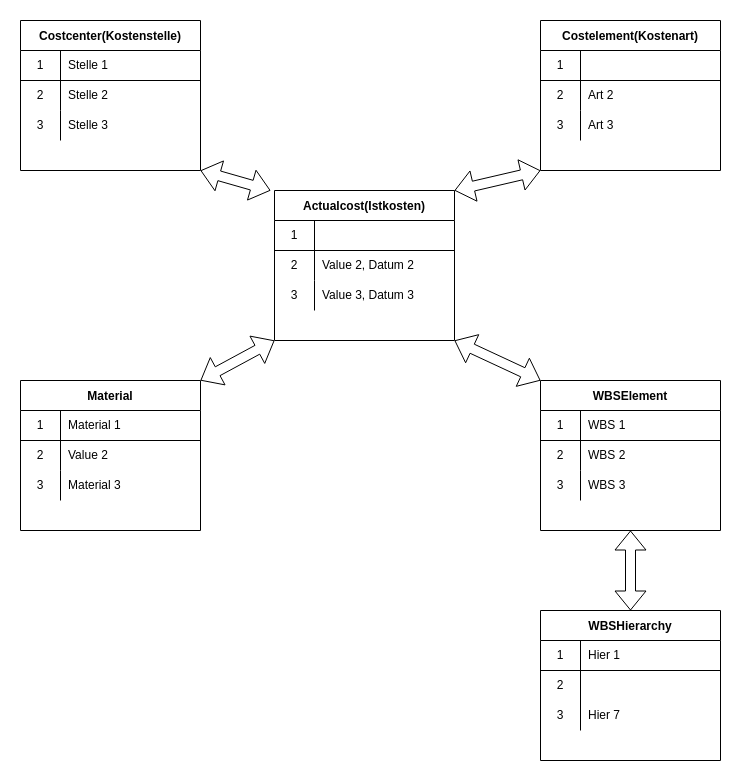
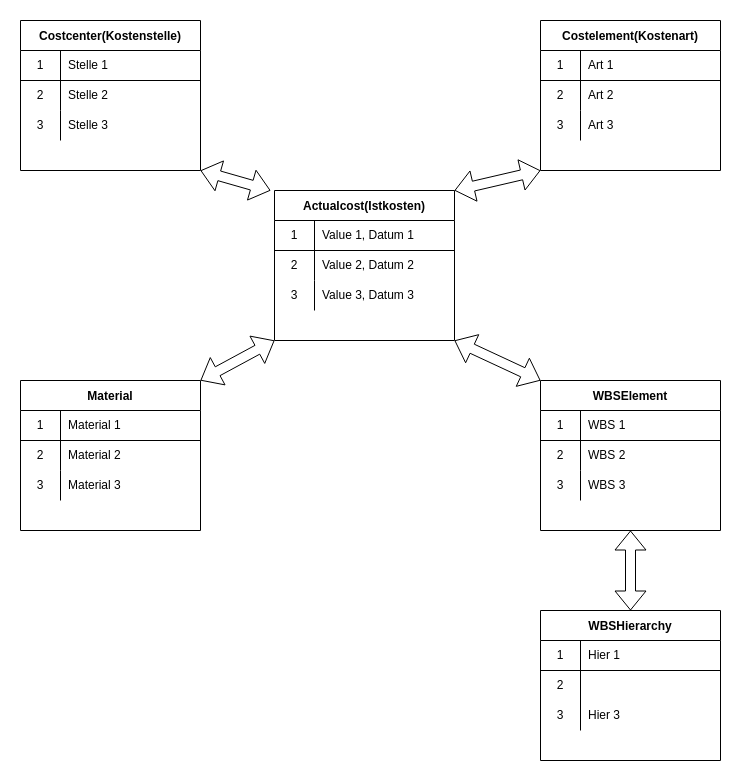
none -> (651, 66)
none -> (385, 236)
(89, 456) -> (97, 456)
(606, 716) -> (606, 716)
